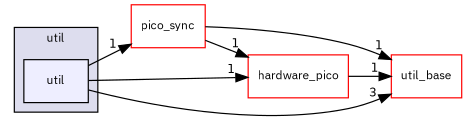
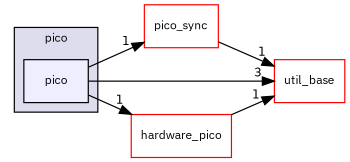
(56, 39) -> (56, 39)
(221, 47) -> none
(56, 81) -> (56, 81)
